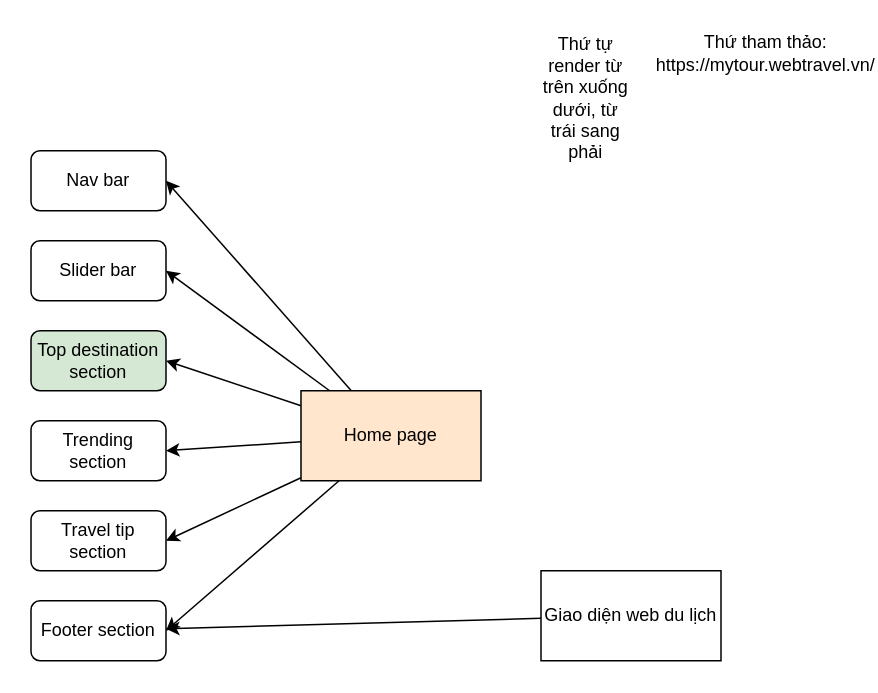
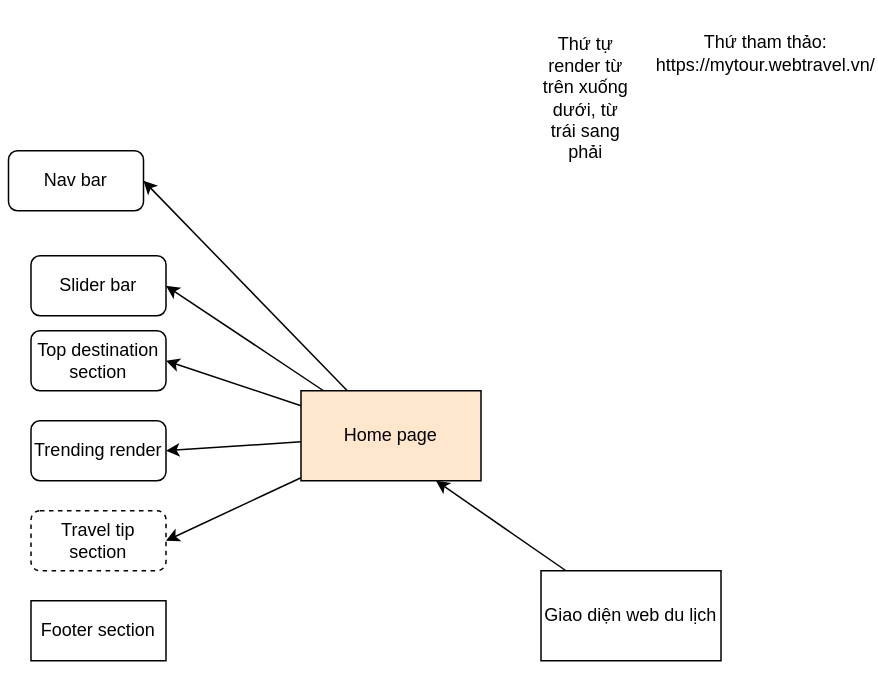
(98, 181) -> (76, 181)
(98, 271) -> (98, 286)
(98, 361) -> (98, 361)
(98, 451) -> (98, 451)
(98, 541) -> (98, 541)
(256, 552) -> none
(359, 623) -> (505, 528)
(98, 631) -> (98, 631)
